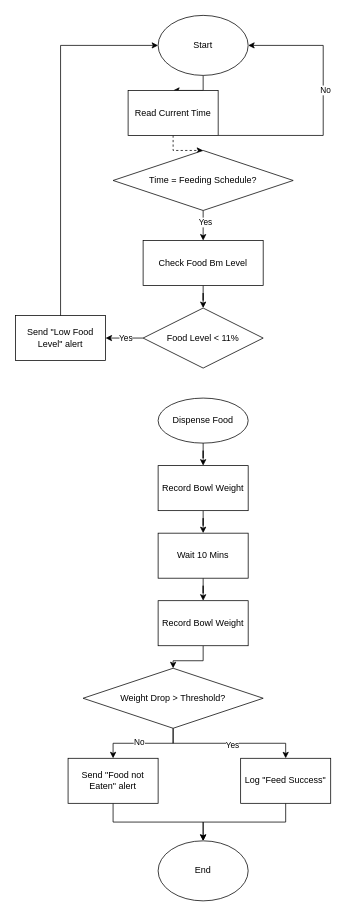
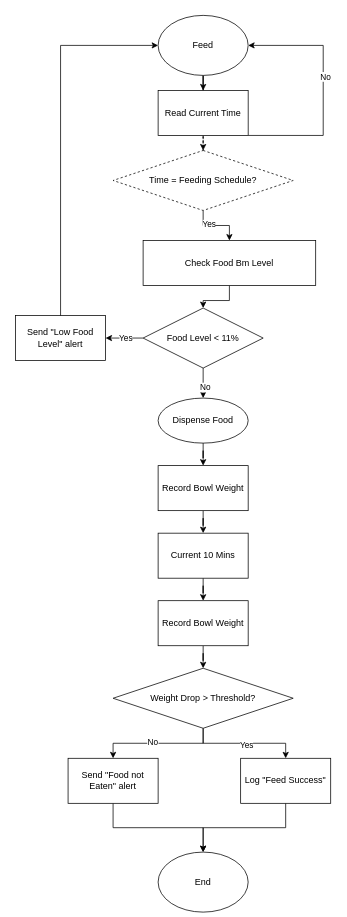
(203, 45) -> (203, 45)
(173, 113) -> (203, 113)
(203, 180) -> (203, 180)
(203, 263) -> (229, 263)
none -> (203, 387)
(203, 555) -> (203, 555)
(173, 698) -> (203, 698)
(203, 870) -> (203, 882)
